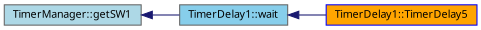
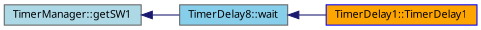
(234, 15) -> (234, 15)
(402, 15) -> (402, 15)
